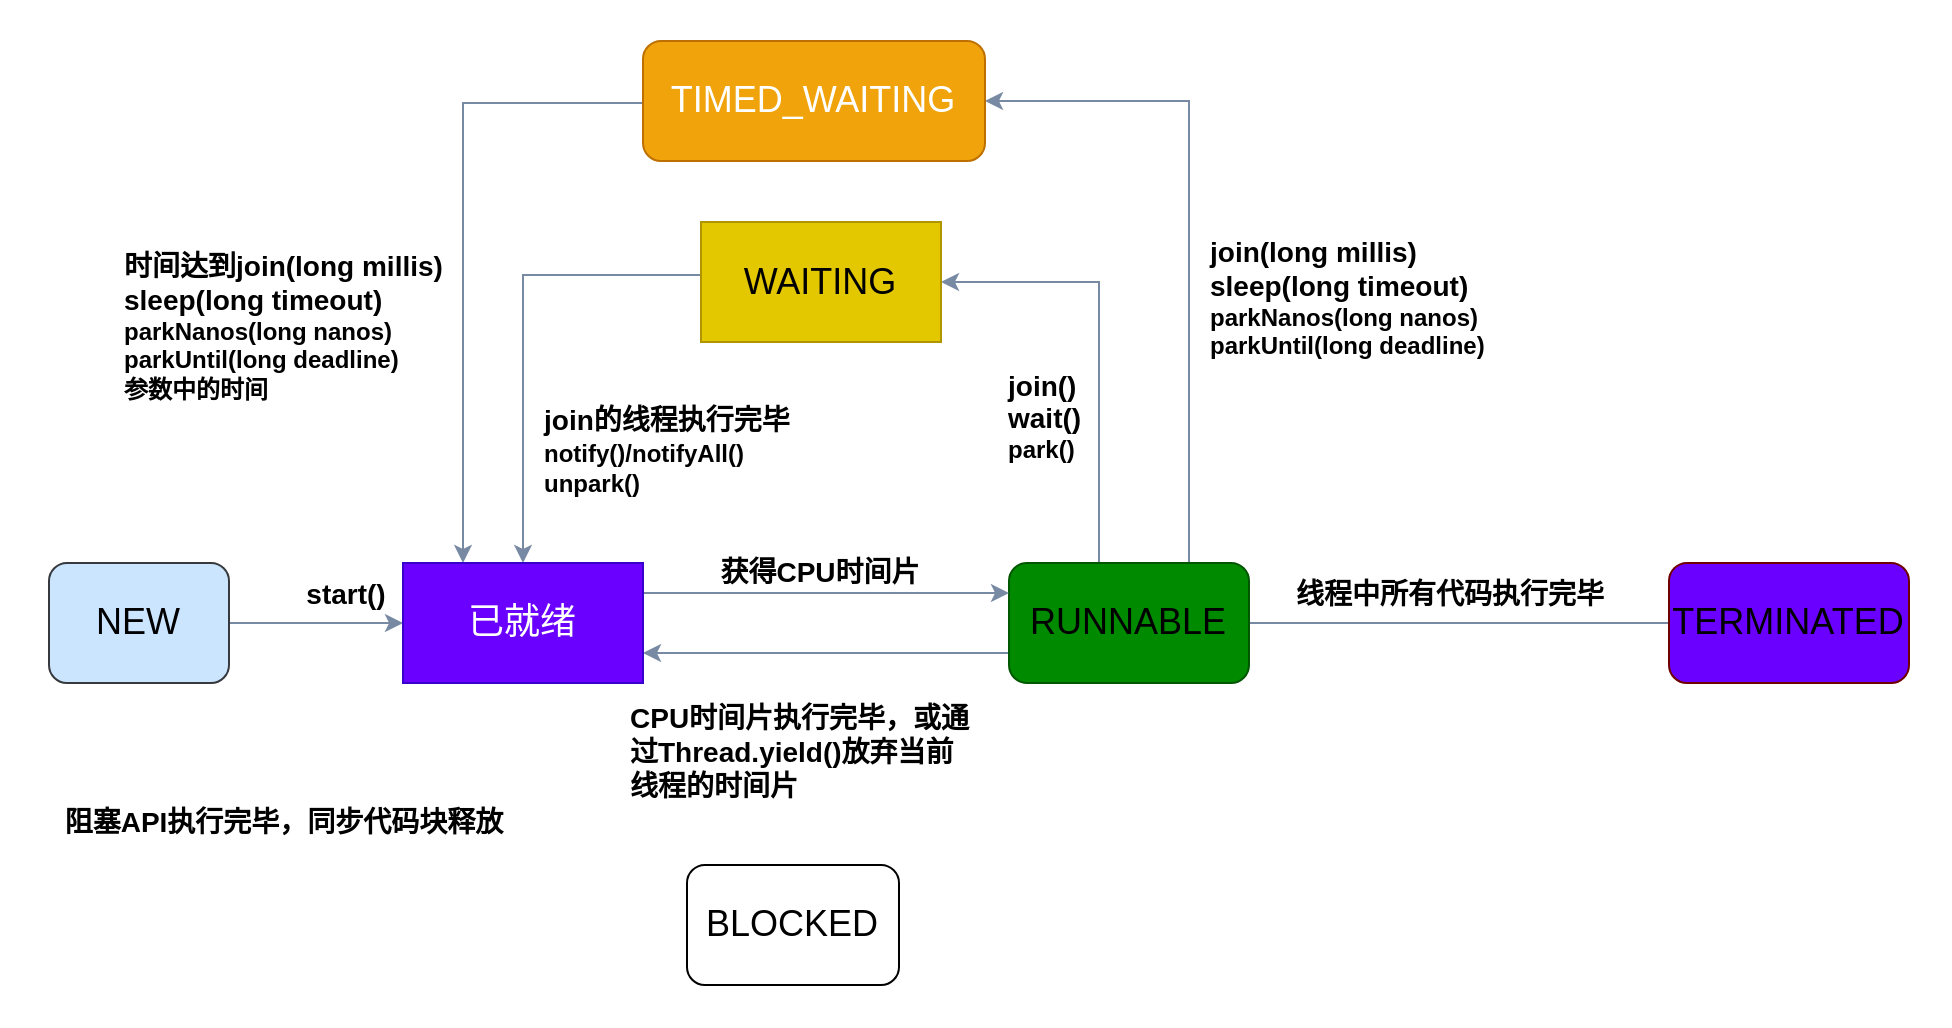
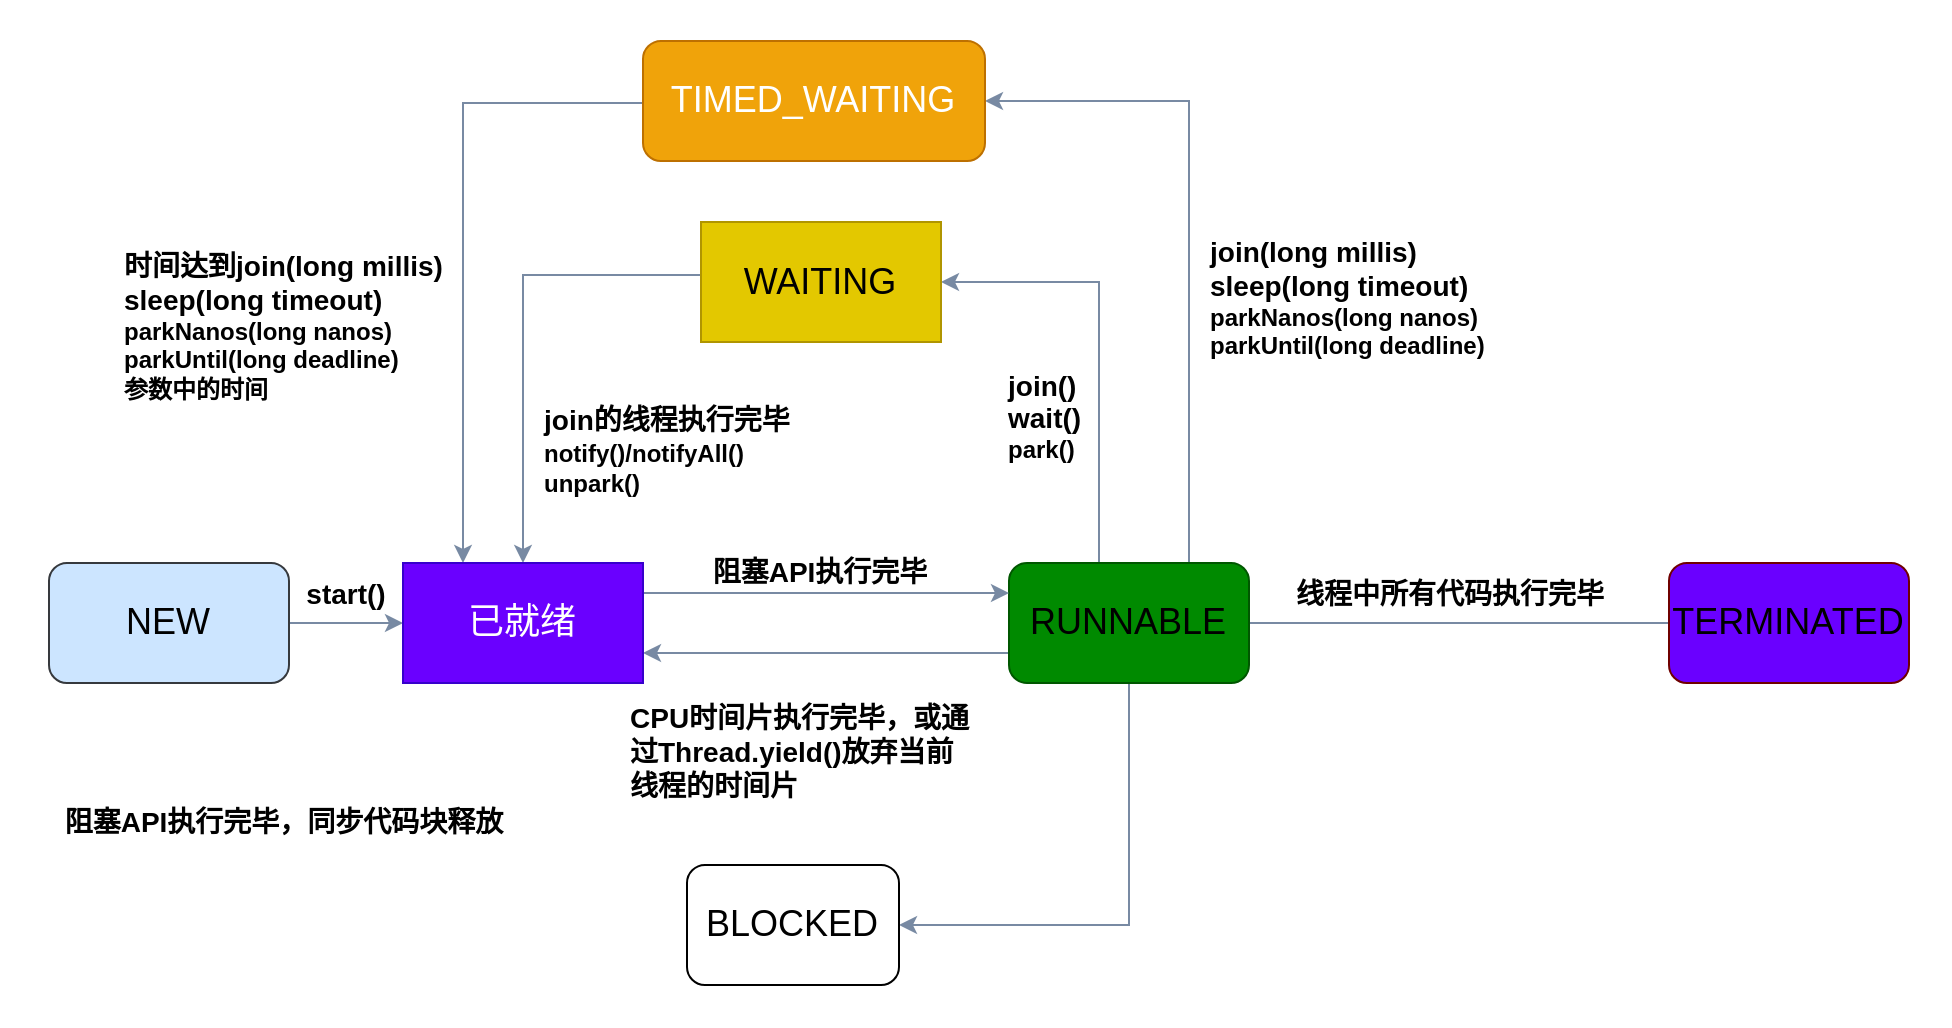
(821, 573) -> (821, 573)
(139, 623) -> (169, 623)
none -> (1129, 912)
